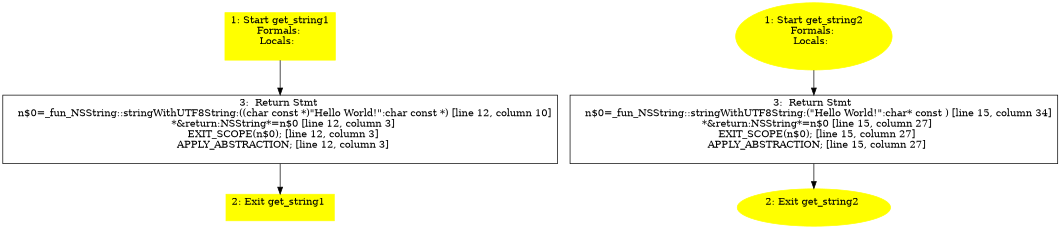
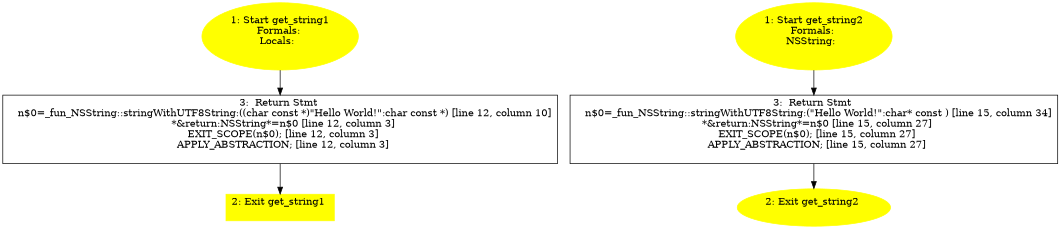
(280, 36) -> (280, 36)
(814, 36) -> (814, 36)
